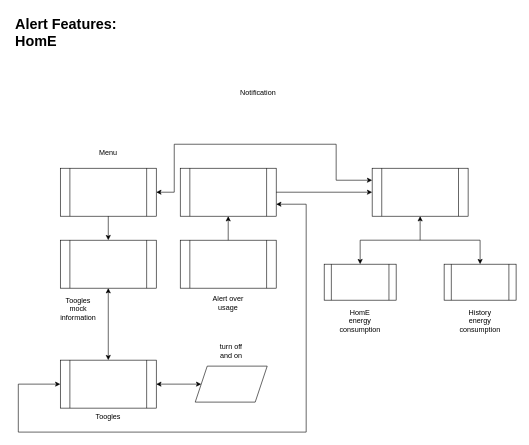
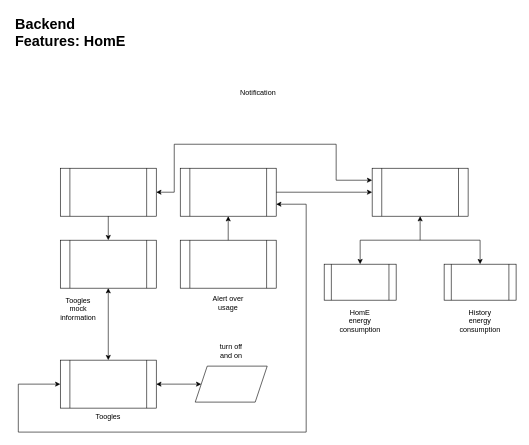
(52, 11) -> (57, 11)
(108, 153) -> none
